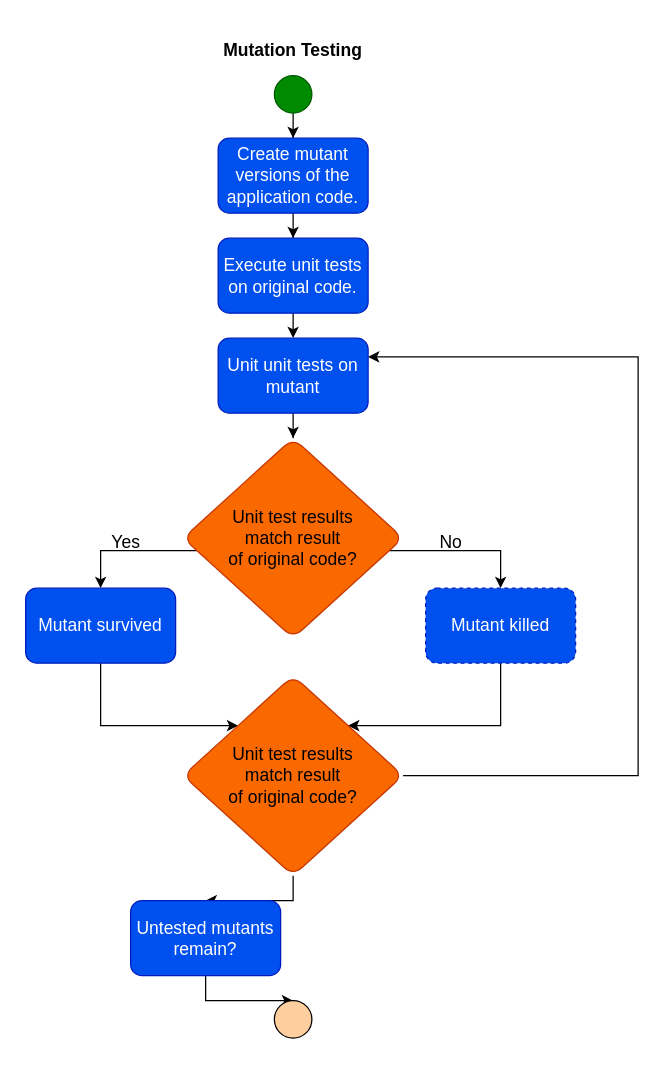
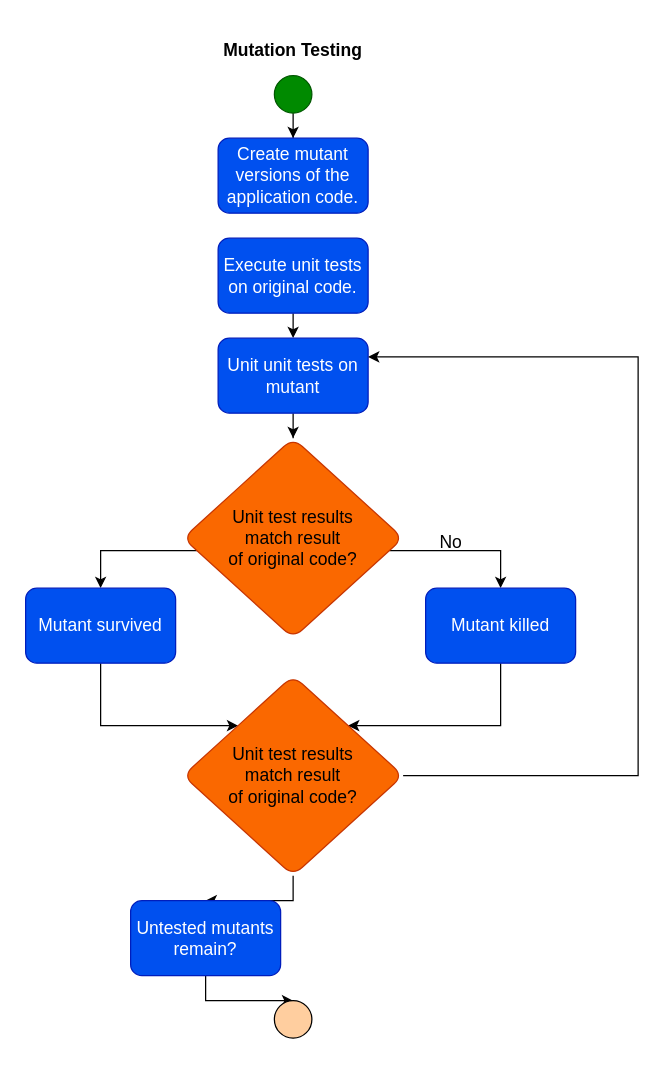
(293, 230) -> none
(126, 542) -> none
(501, 626) -> (501, 626)
